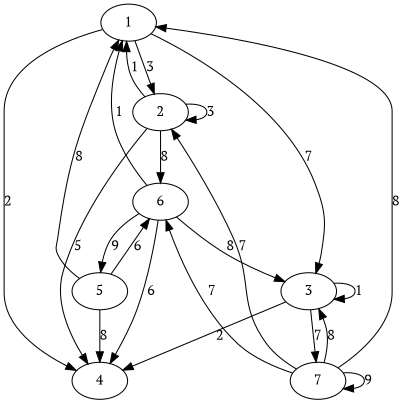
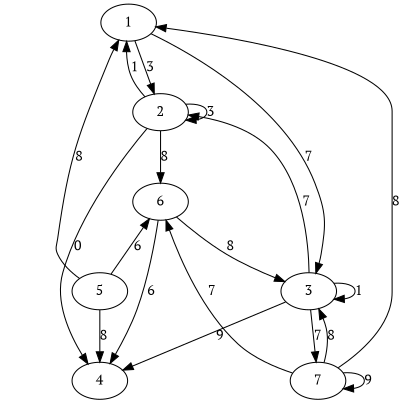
(113, 122) -> none
(4, 184) -> none
(115, 234) -> none
(78, 246) -> (78, 246)
(237, 249) -> (286, 170)
(220, 336) -> (220, 336)
